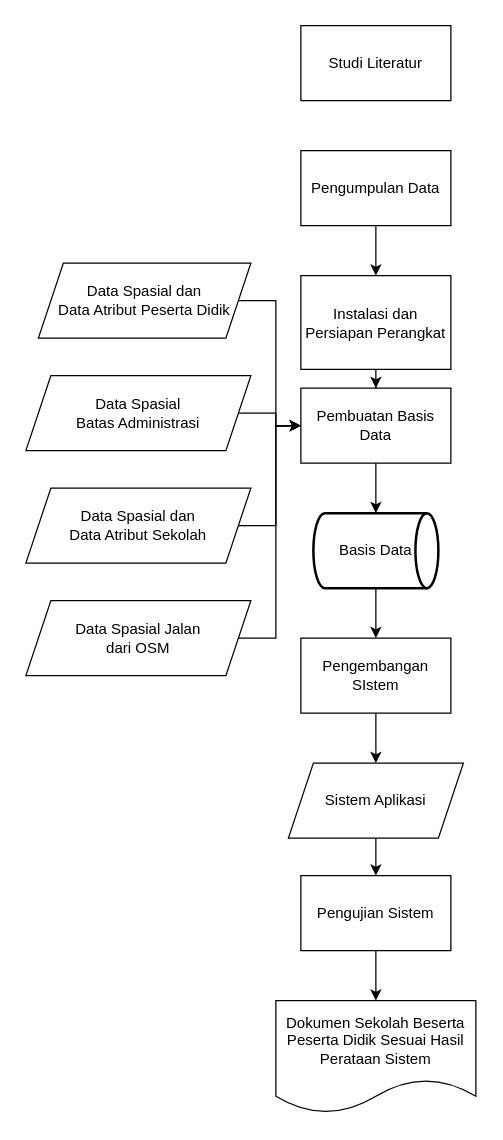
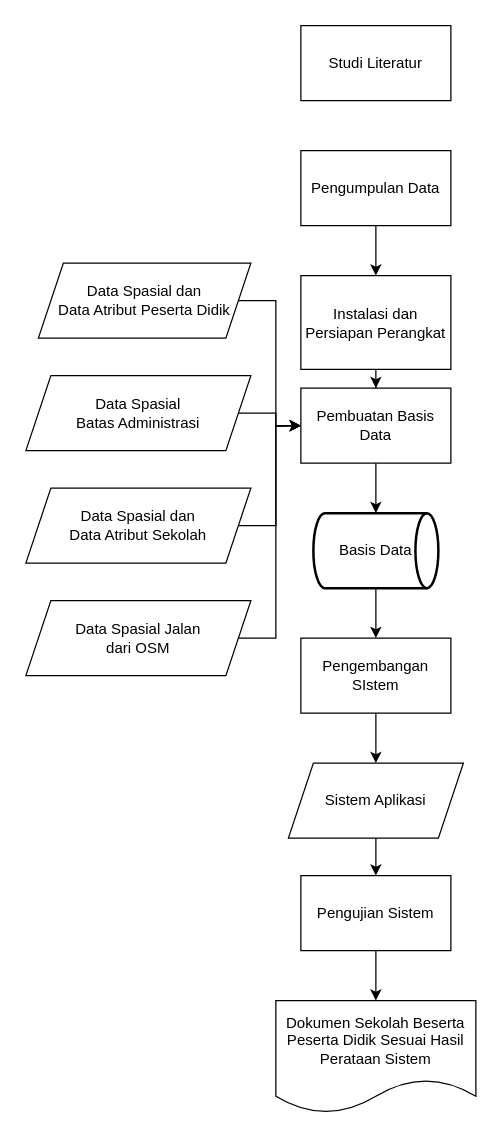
(296, 426) -> (293, 426)
